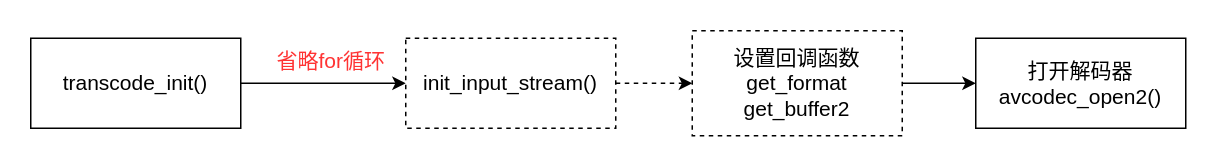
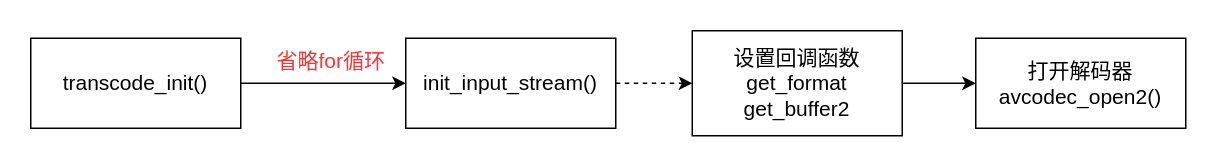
(511, 83) -> (511, 83)
(797, 83) -> (797, 83)
